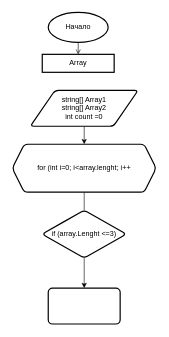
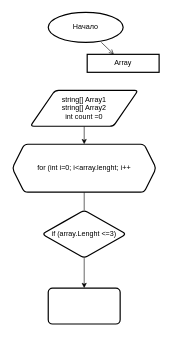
(78, 27) -> (86, 27)
(78, 63) -> (123, 63)
